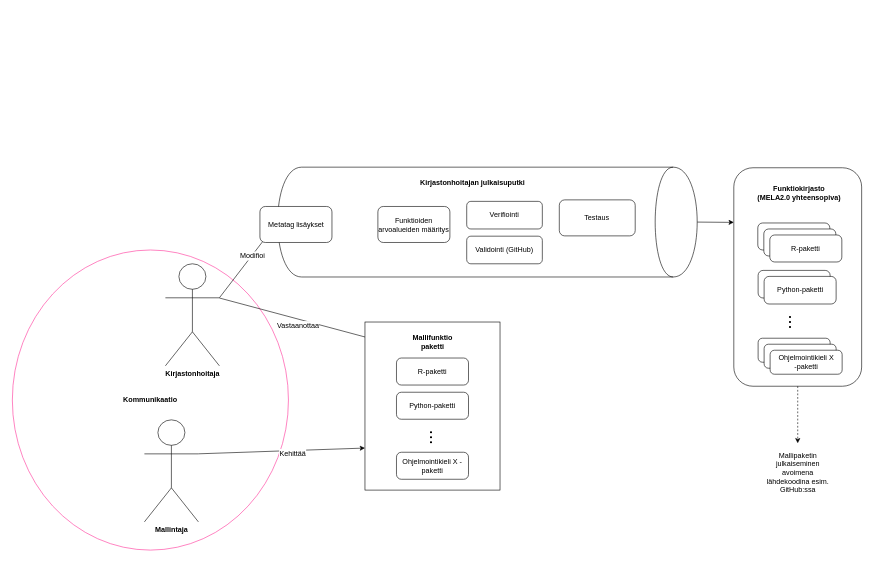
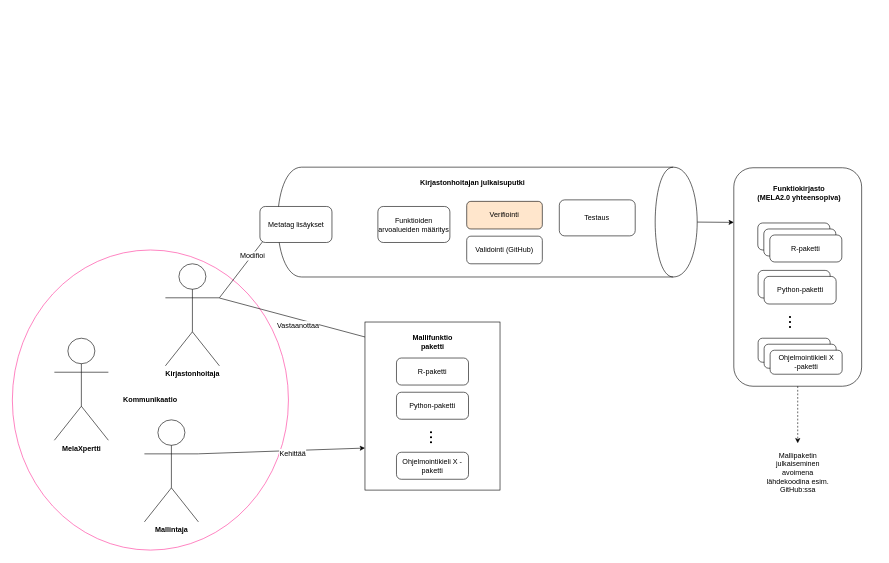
(504, 215) -> (504, 215)
none -> (81, 389)
